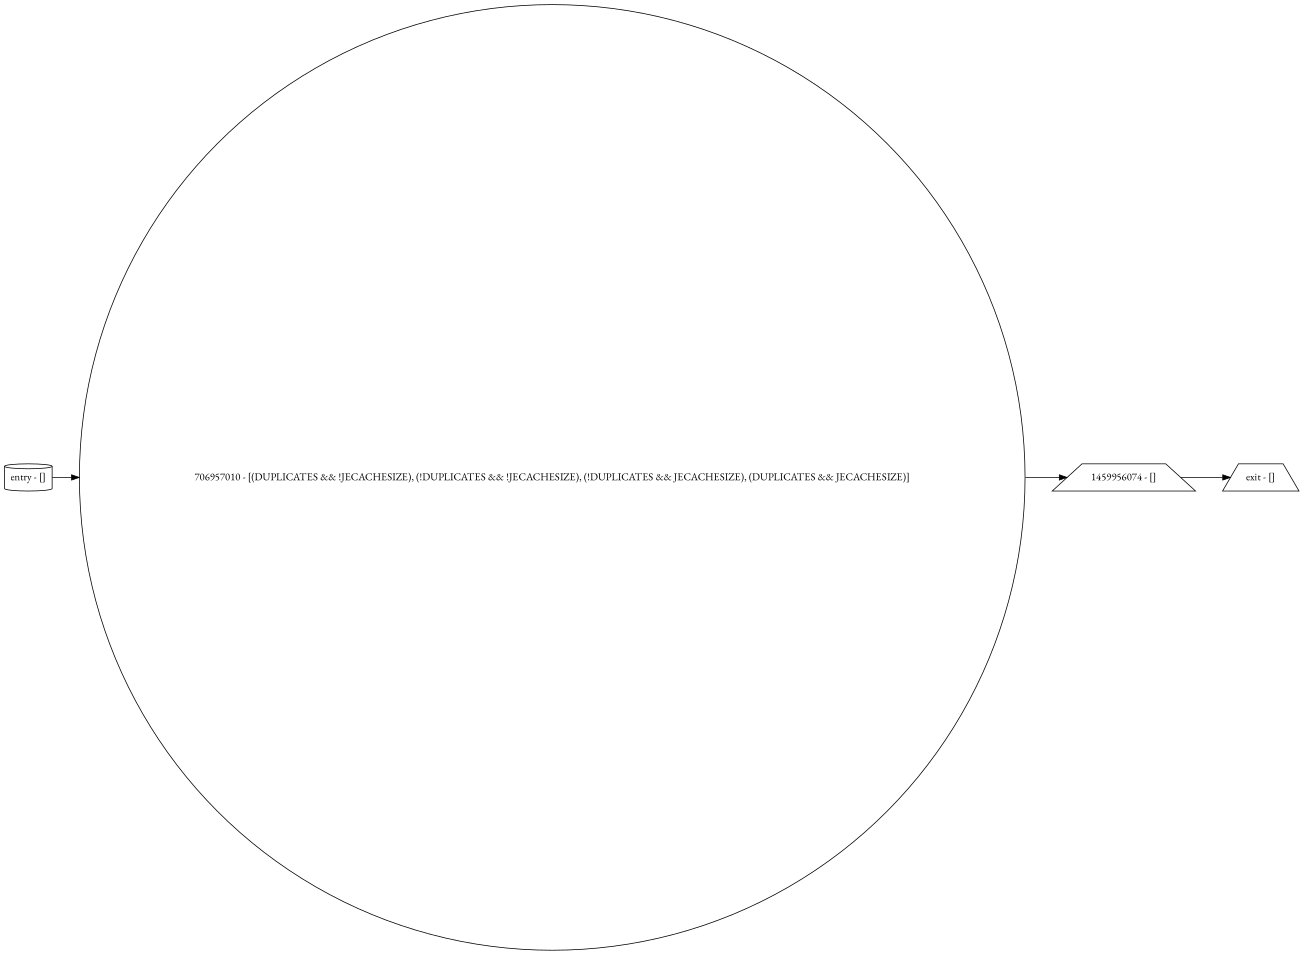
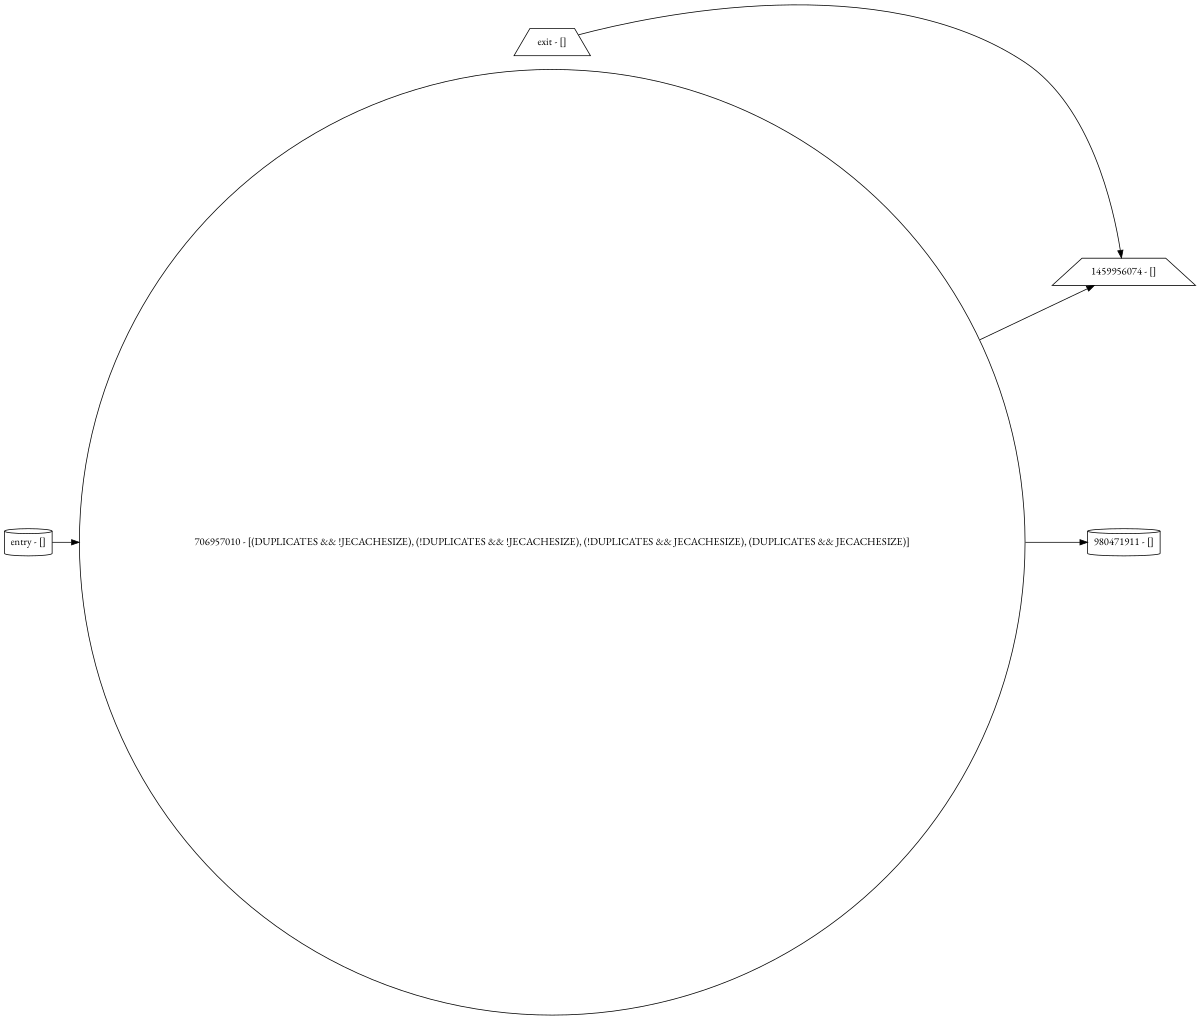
(1202, 477) -> (913, 17)
none -> (1124, 542)
